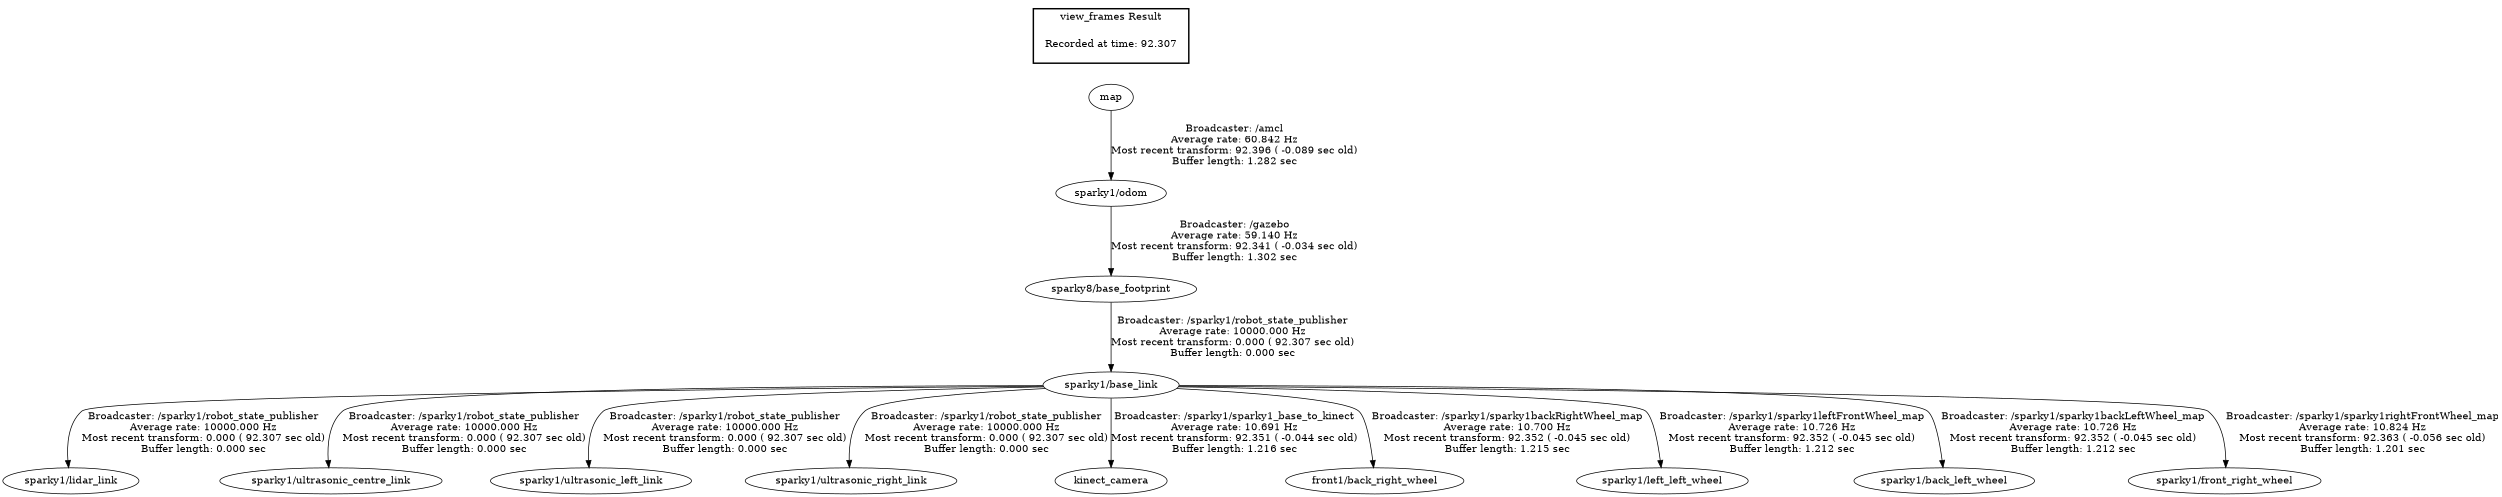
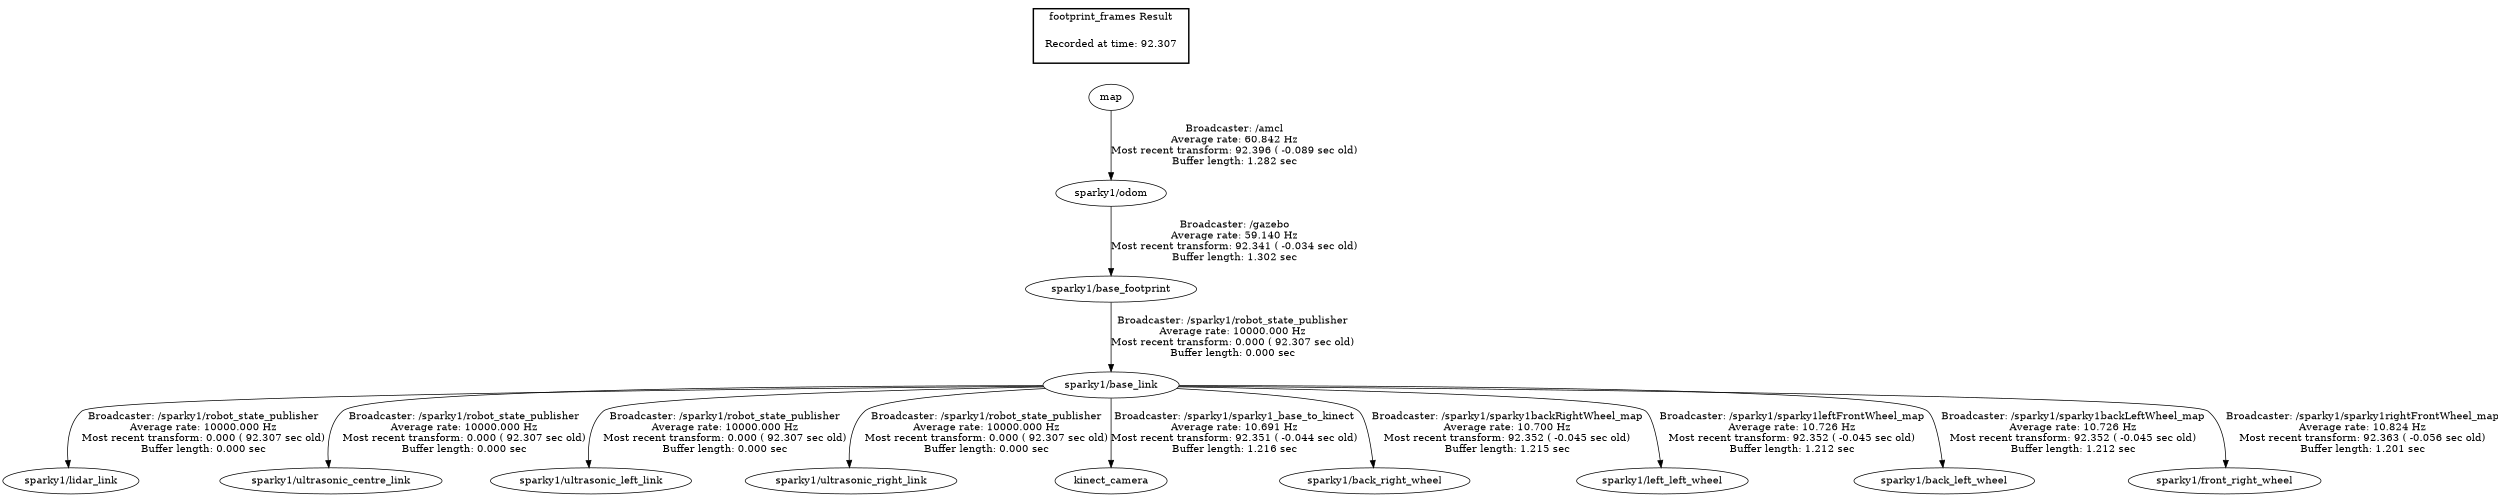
(1111, 17) -> (1111, 17)
(1111, 289) -> (1111, 289)
(1375, 481) -> (1375, 481)
